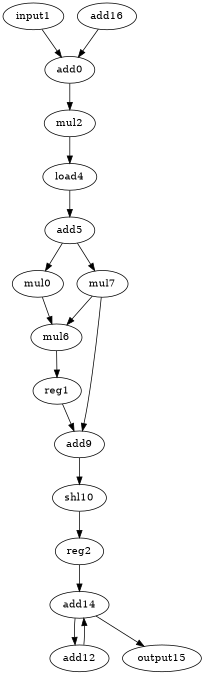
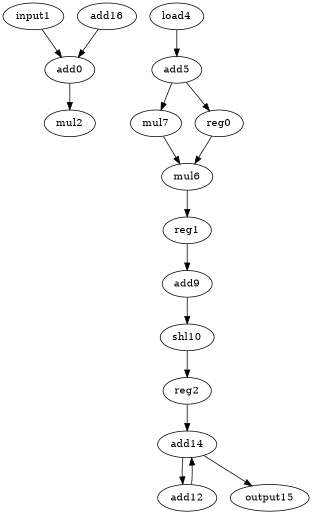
(70, 146) -> none
(38, 284) -> (219, 123)
(94, 361) -> none
